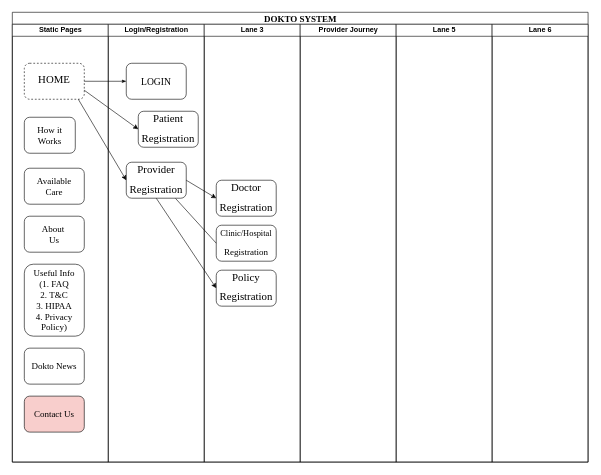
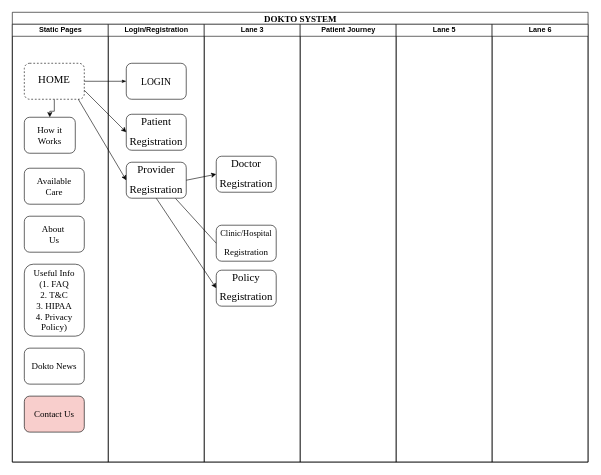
(349, 30) -> (349, 30)
none -> (51, 111)
(168, 129) -> (156, 132)
(246, 198) -> (246, 174)
